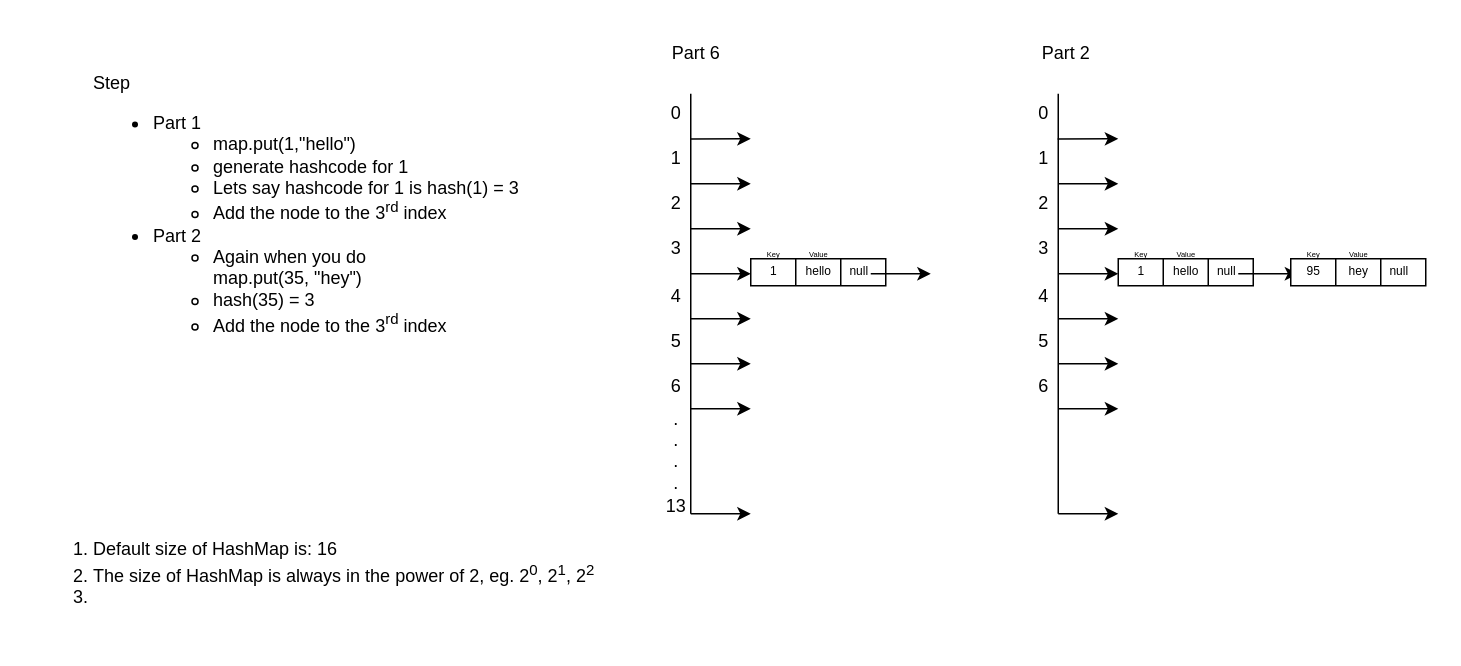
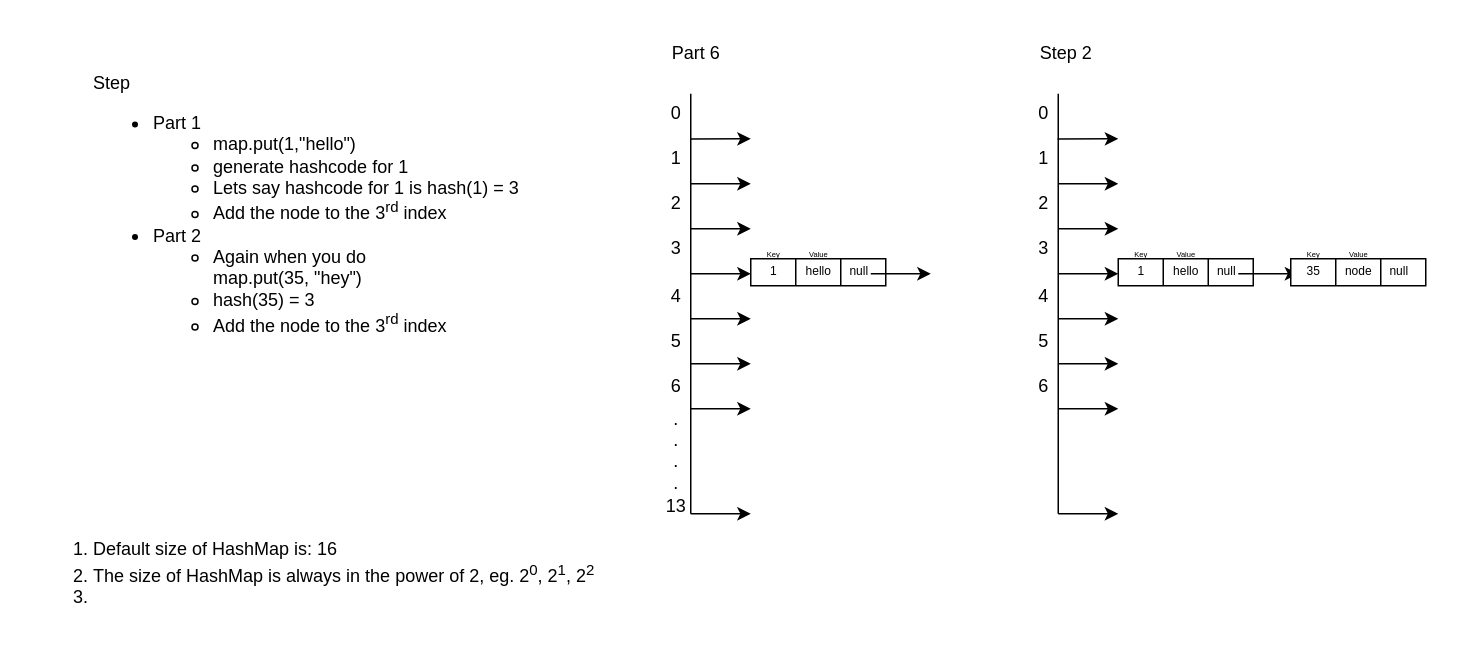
(1067, 53) -> (1067, 53)
(1314, 269) -> (1314, 269)
(1359, 269) -> (1359, 269)
